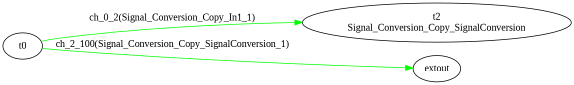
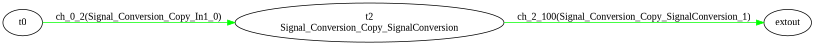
(172, 18) -> (139, 17)
(224, 60) -> (630, 23)
